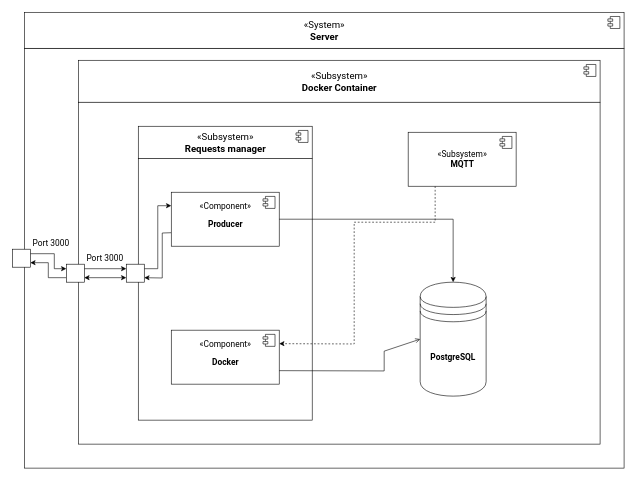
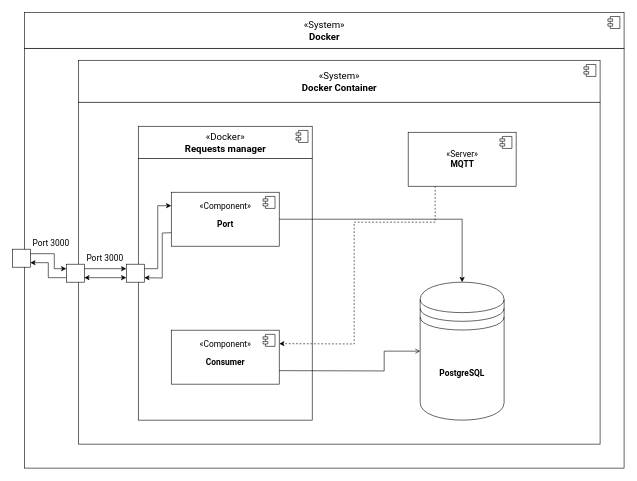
(325, 30) -> (325, 30)
(340, 81) -> (340, 81)
(226, 143) -> (226, 143)
(463, 159) -> (463, 159)
(226, 219) -> (226, 219)
(453, 339) -> (462, 351)
(226, 357) -> (226, 357)
